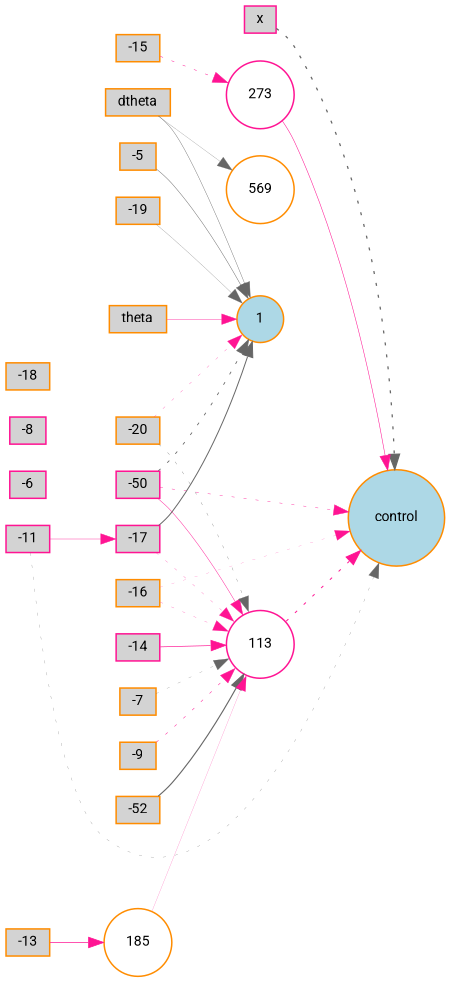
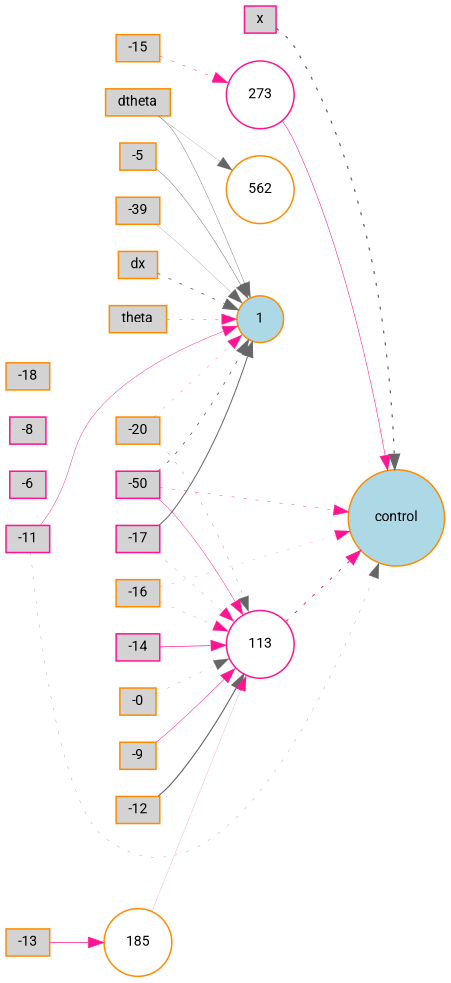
(260, 190) -> (260, 190)
(138, 211) -> (138, 211)
none -> (138, 265)
(194, 319) -> (194, 319)
(75, 539) -> (105, 403)
(138, 702) -> (138, 702)
(191, 711) -> (191, 711)
(138, 810) -> (138, 810)
